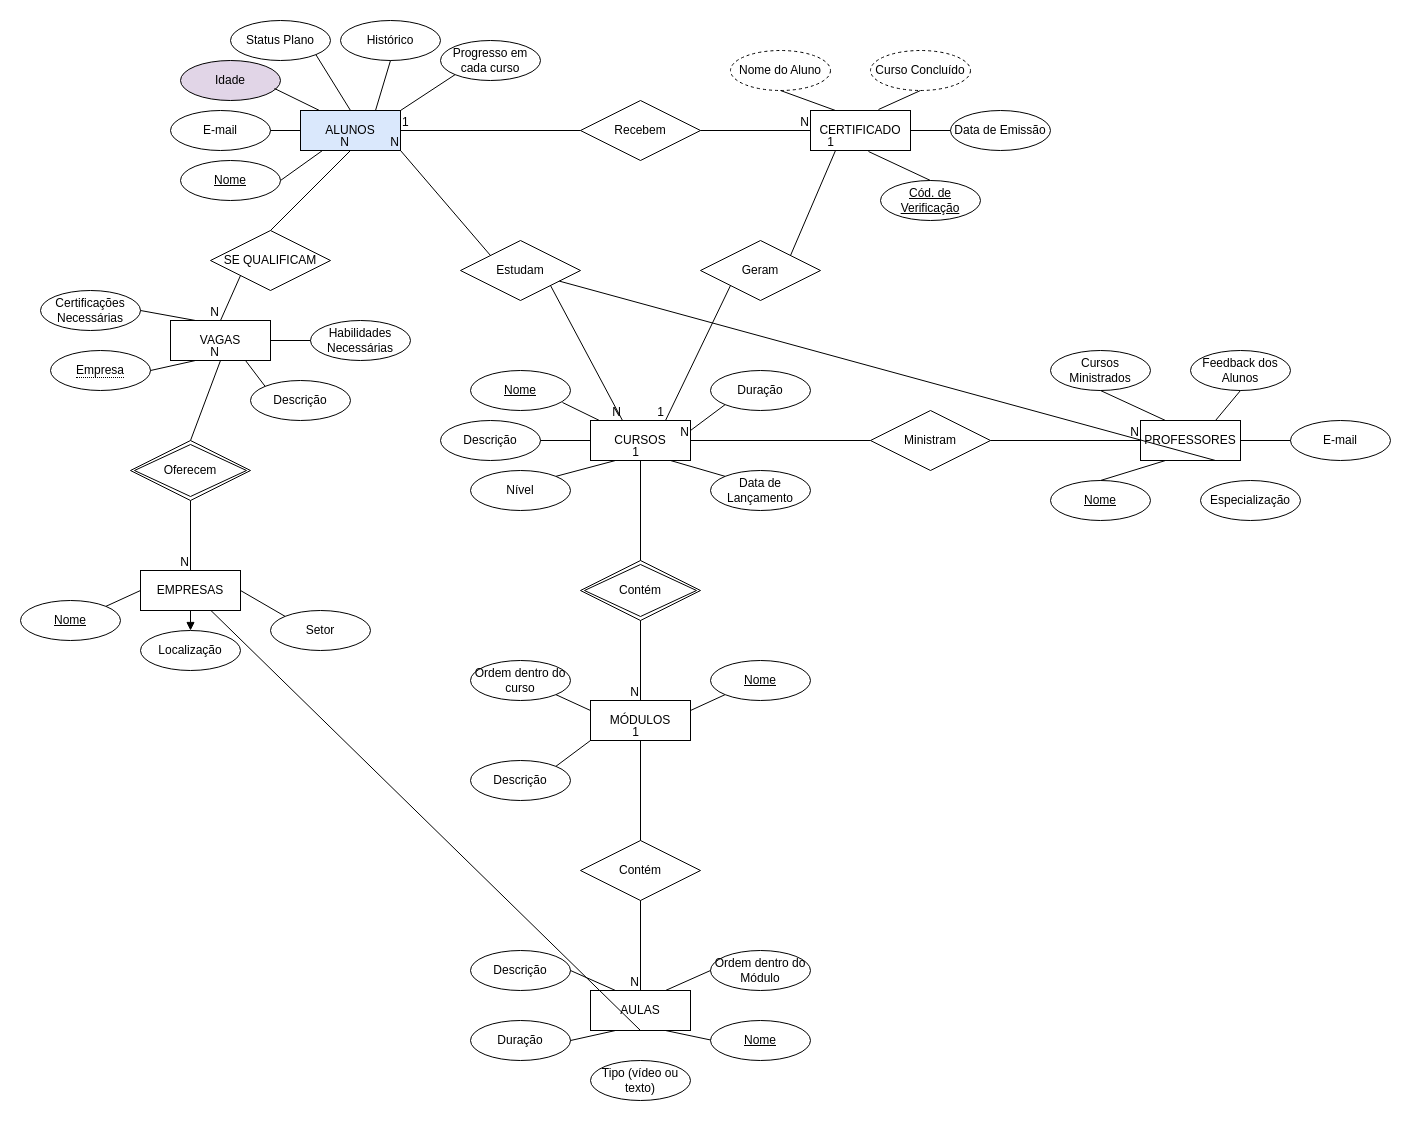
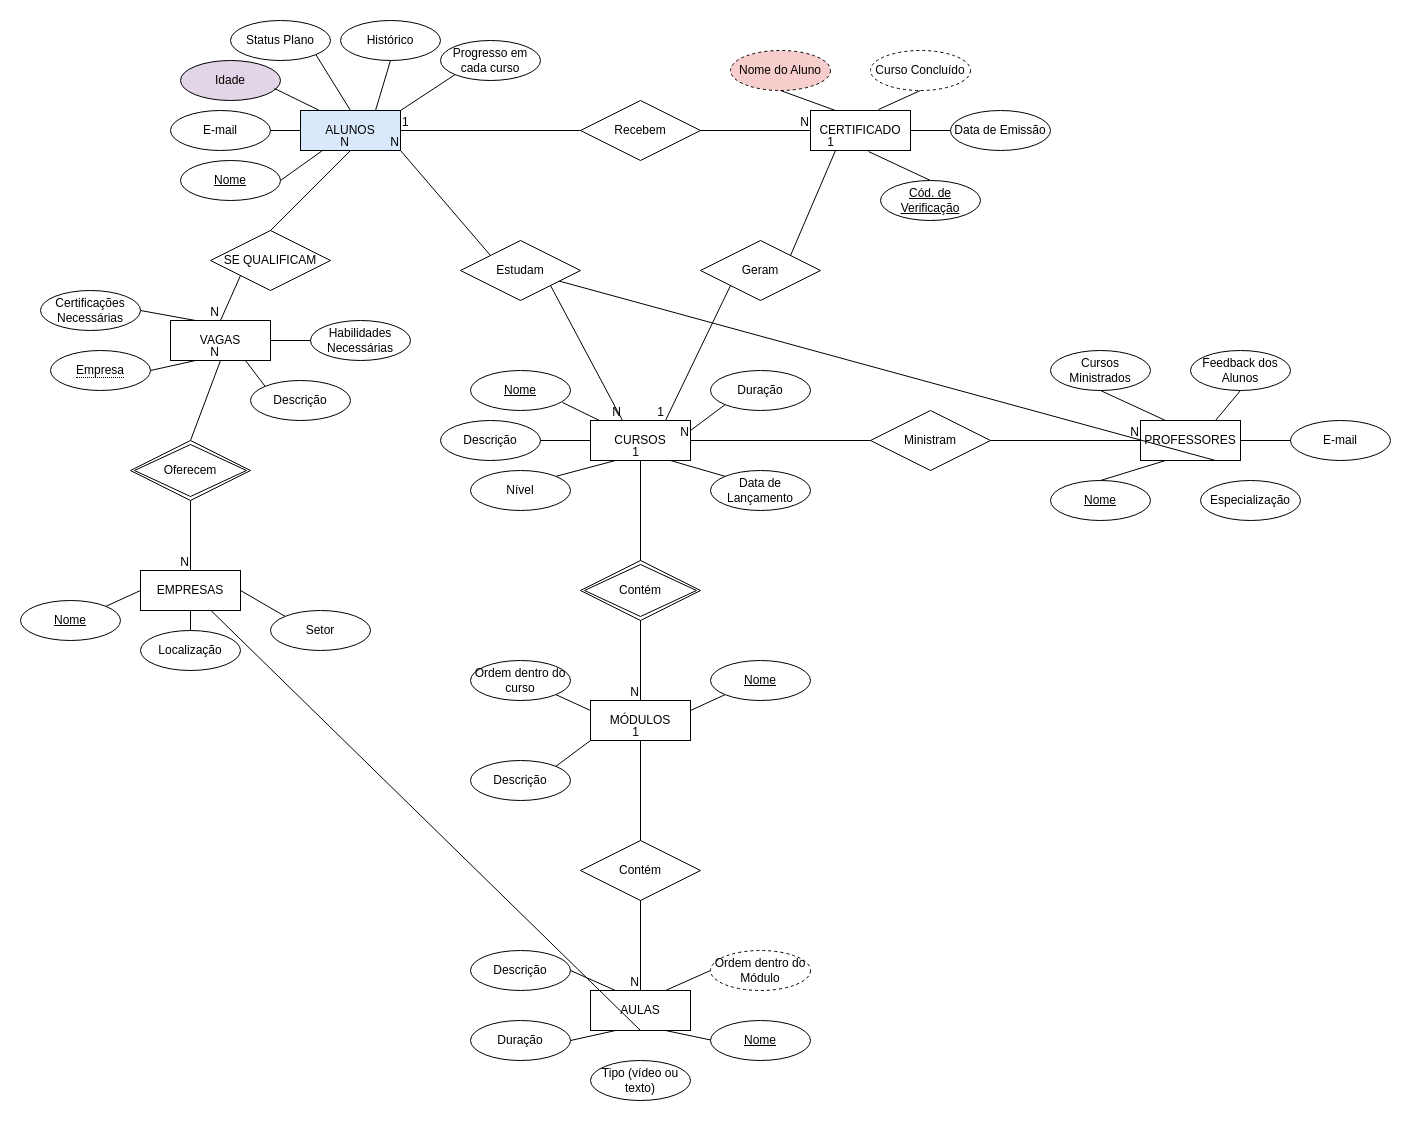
(781, 71) -> (781, 71)
(191, 621) -> (191, 624)
(761, 971) -> (761, 971)
